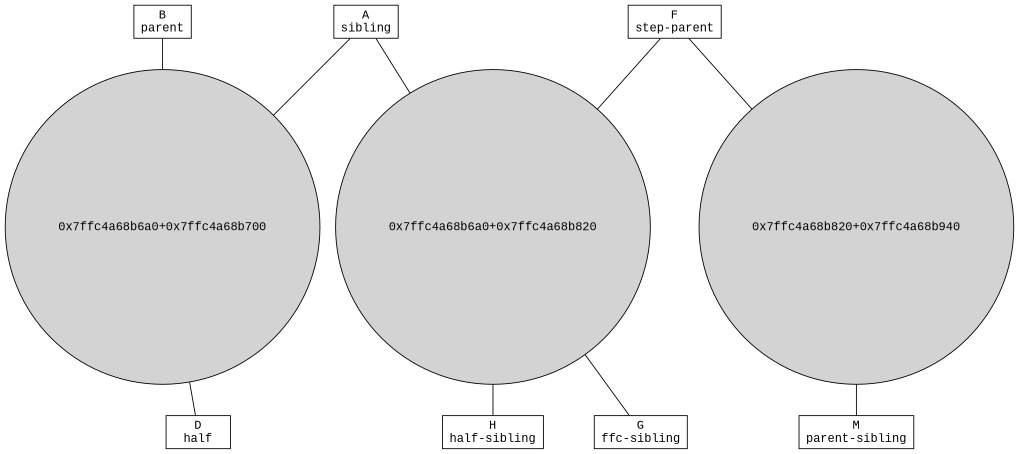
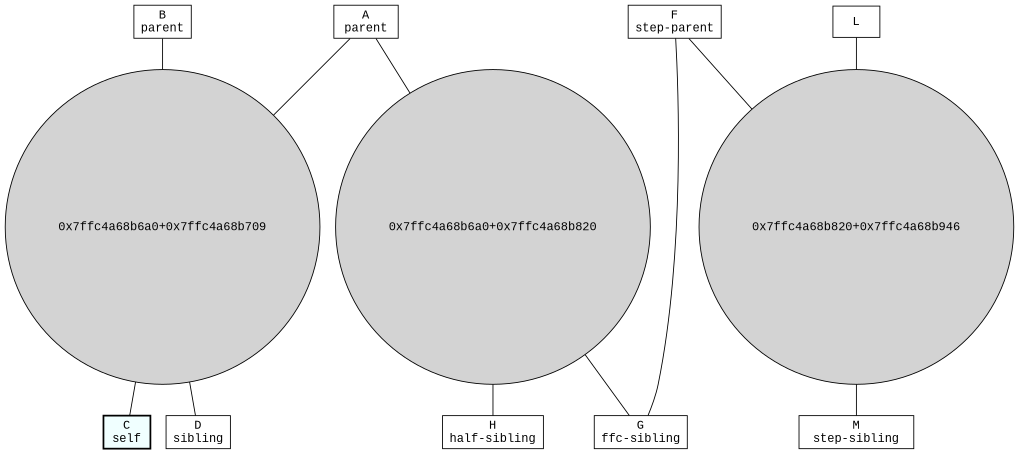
(366, 22) -> (366, 22)
none -> (856, 22)
(629, 74) -> (676, 228)
(163, 227) -> (163, 227)
(856, 227) -> (856, 227)
none -> (127, 432)
(198, 432) -> (198, 432)
(856, 432) -> (856, 432)
